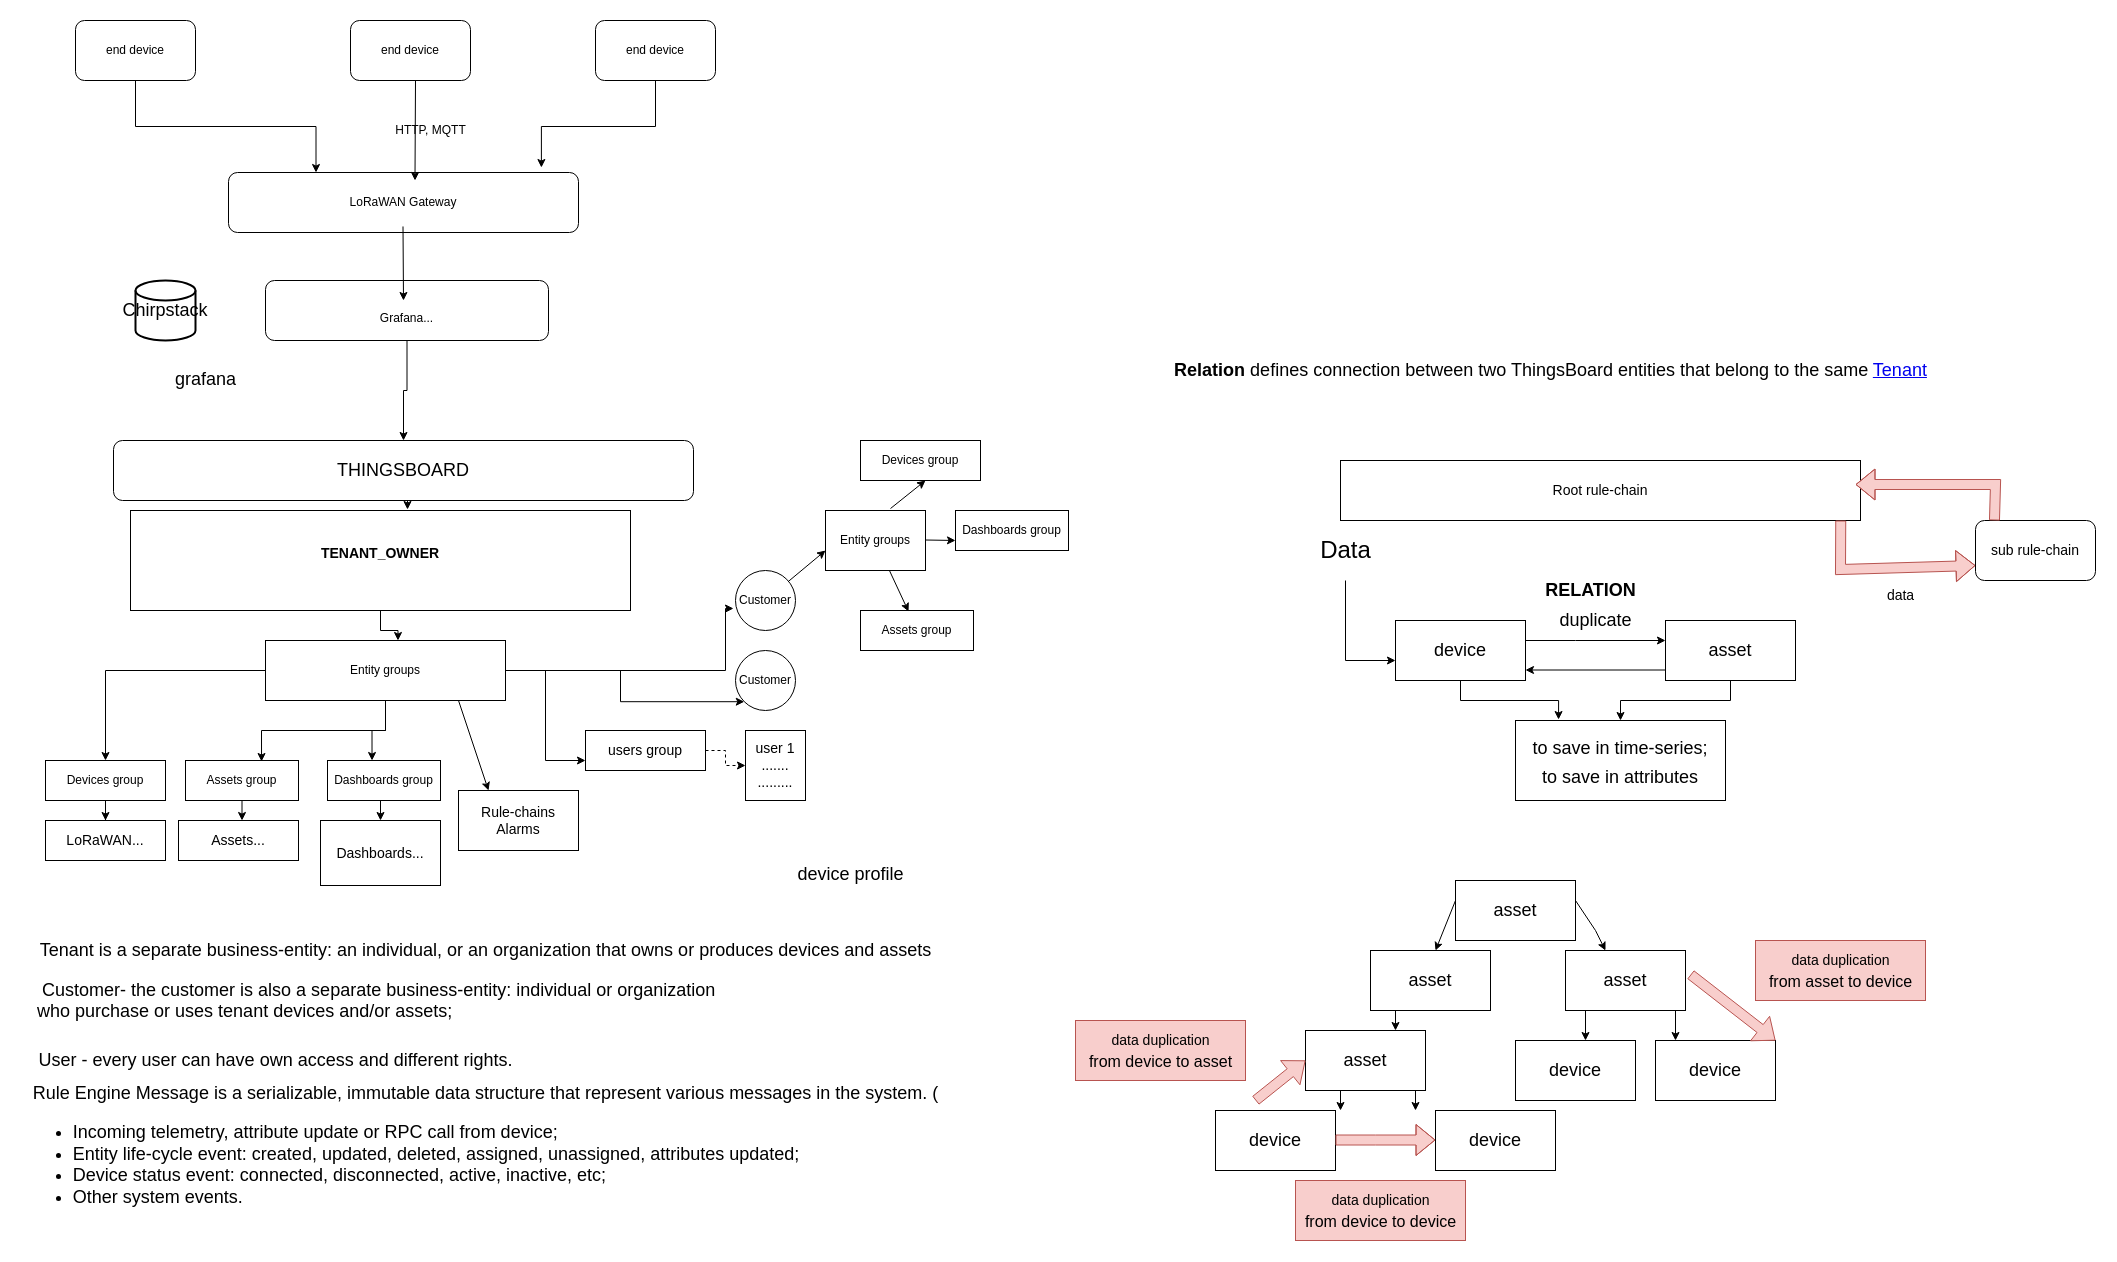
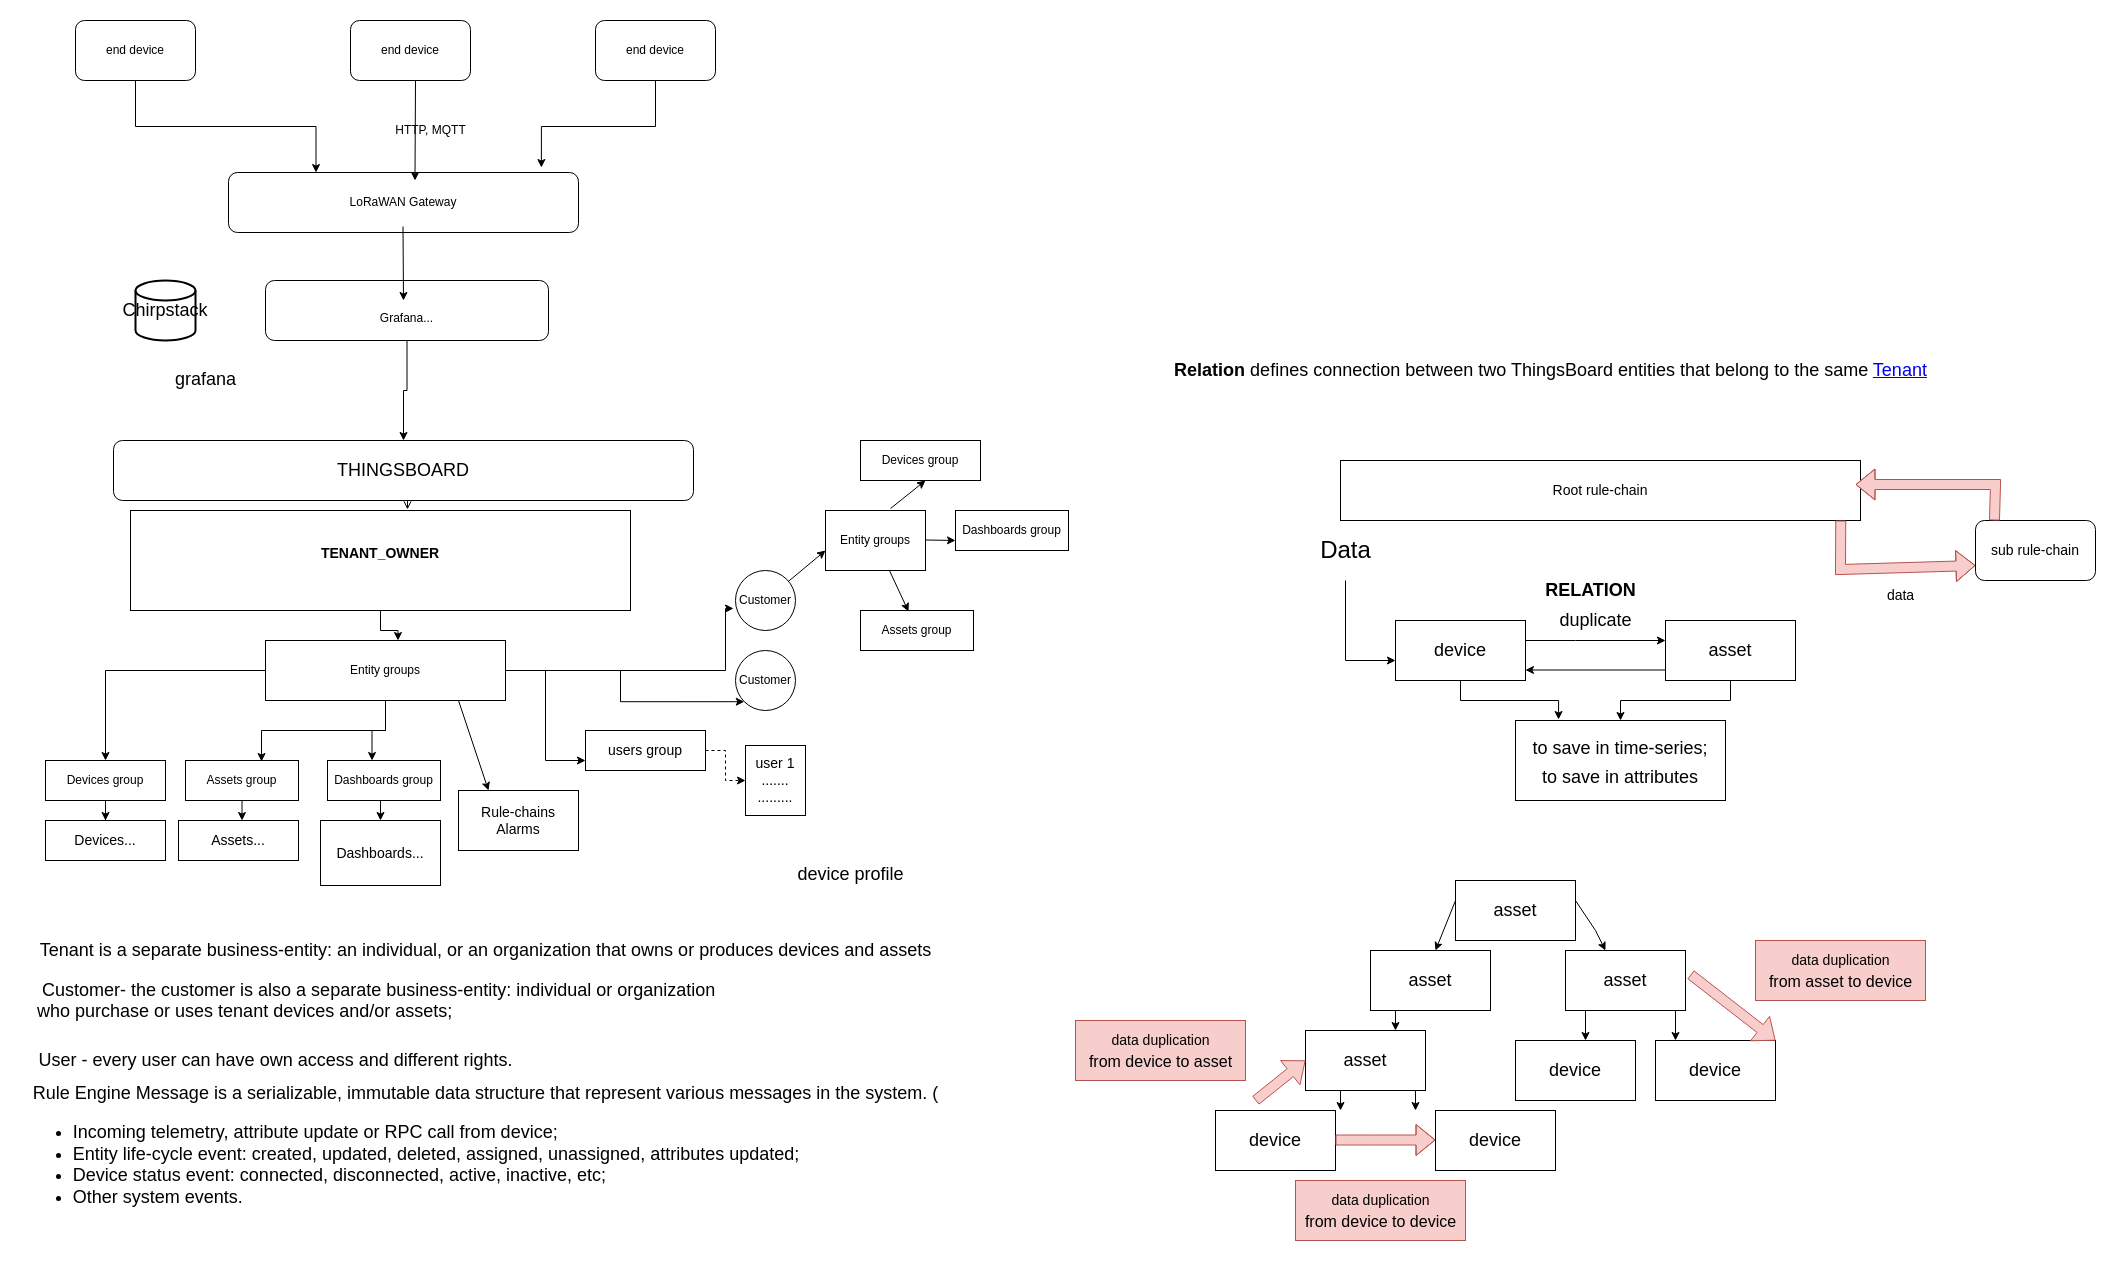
(407, 501) -> (408, 501)
(776, 766) -> (776, 781)
(106, 841) -> (106, 841)
